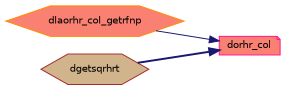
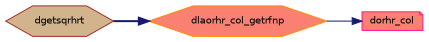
(173, 57) -> (126, 21)
